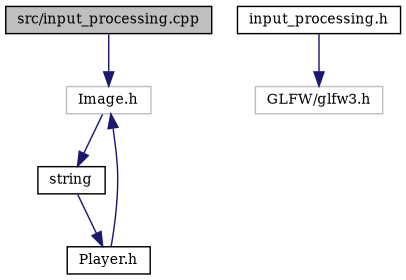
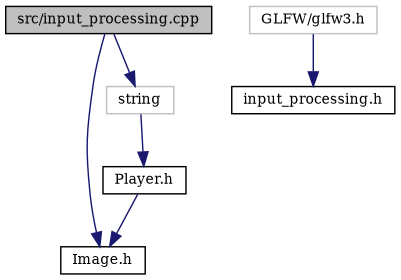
(319, 53) -> (313, 53)
(109, 100) -> (103, 260)
(93, 134) -> (122, 54)
(72, 180) -> (140, 100)
